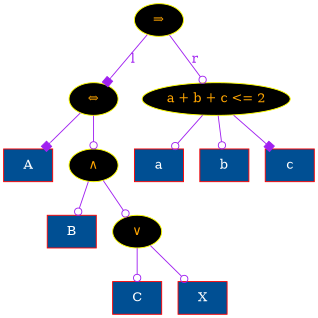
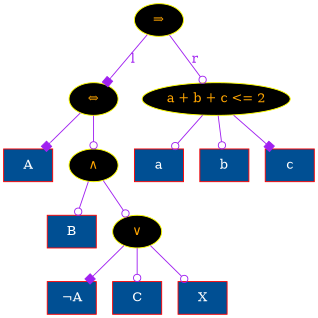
none -> (72, 298)
